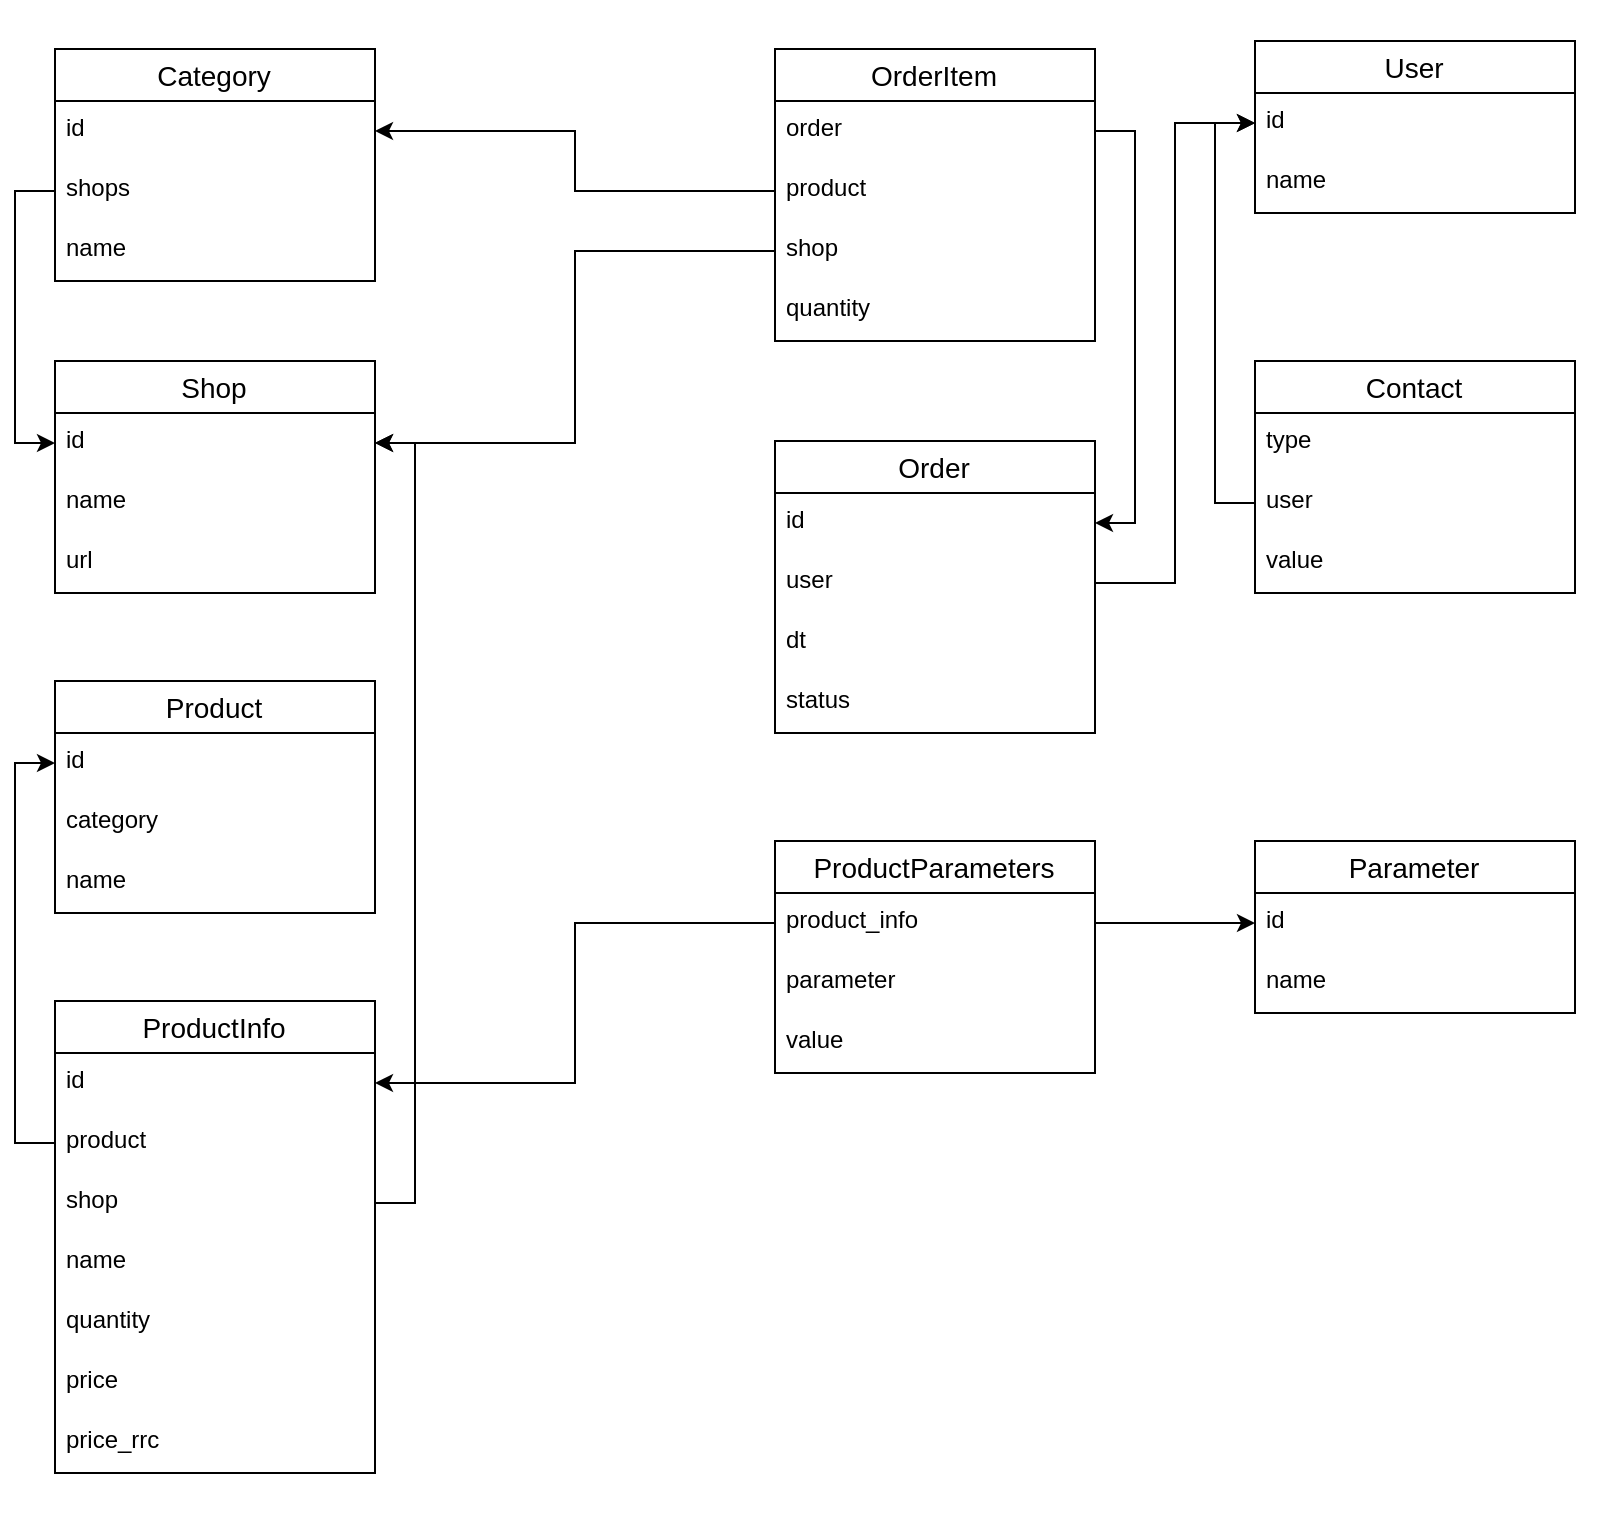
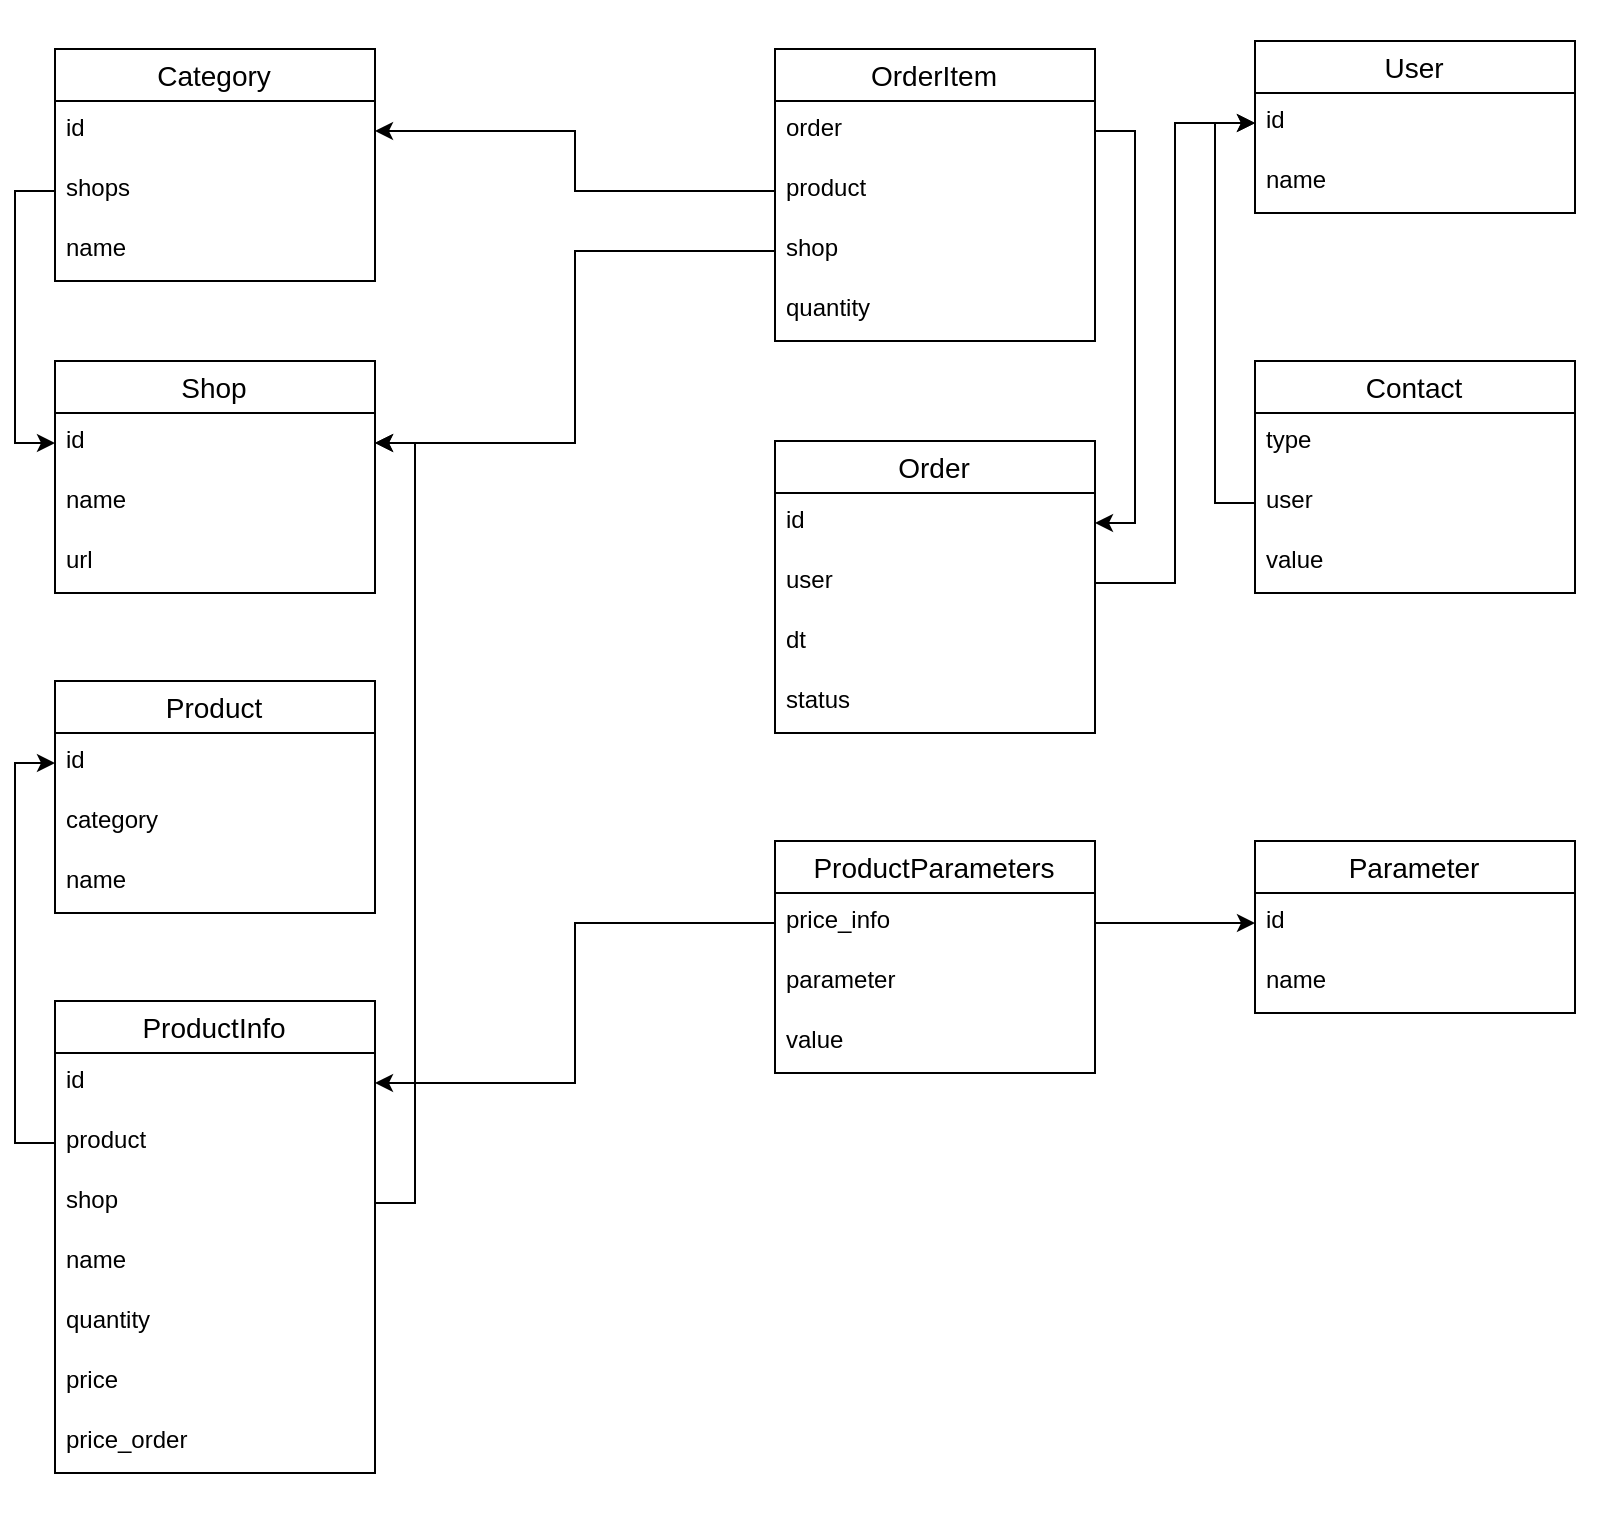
(864, 920) -> (847, 920)
(123, 1440) -> (137, 1440)
